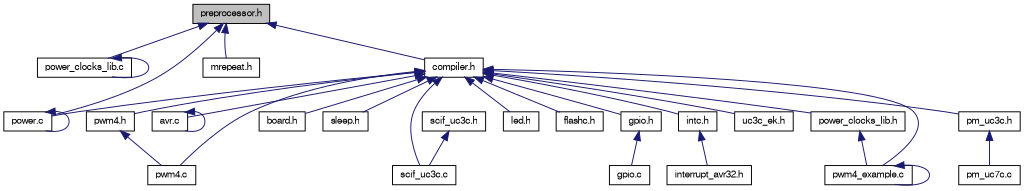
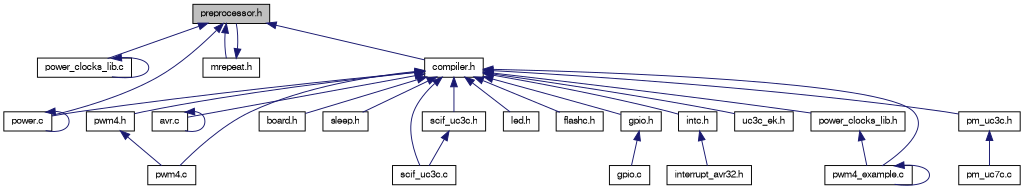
none -> (238, 36)
none -> (454, 100)
